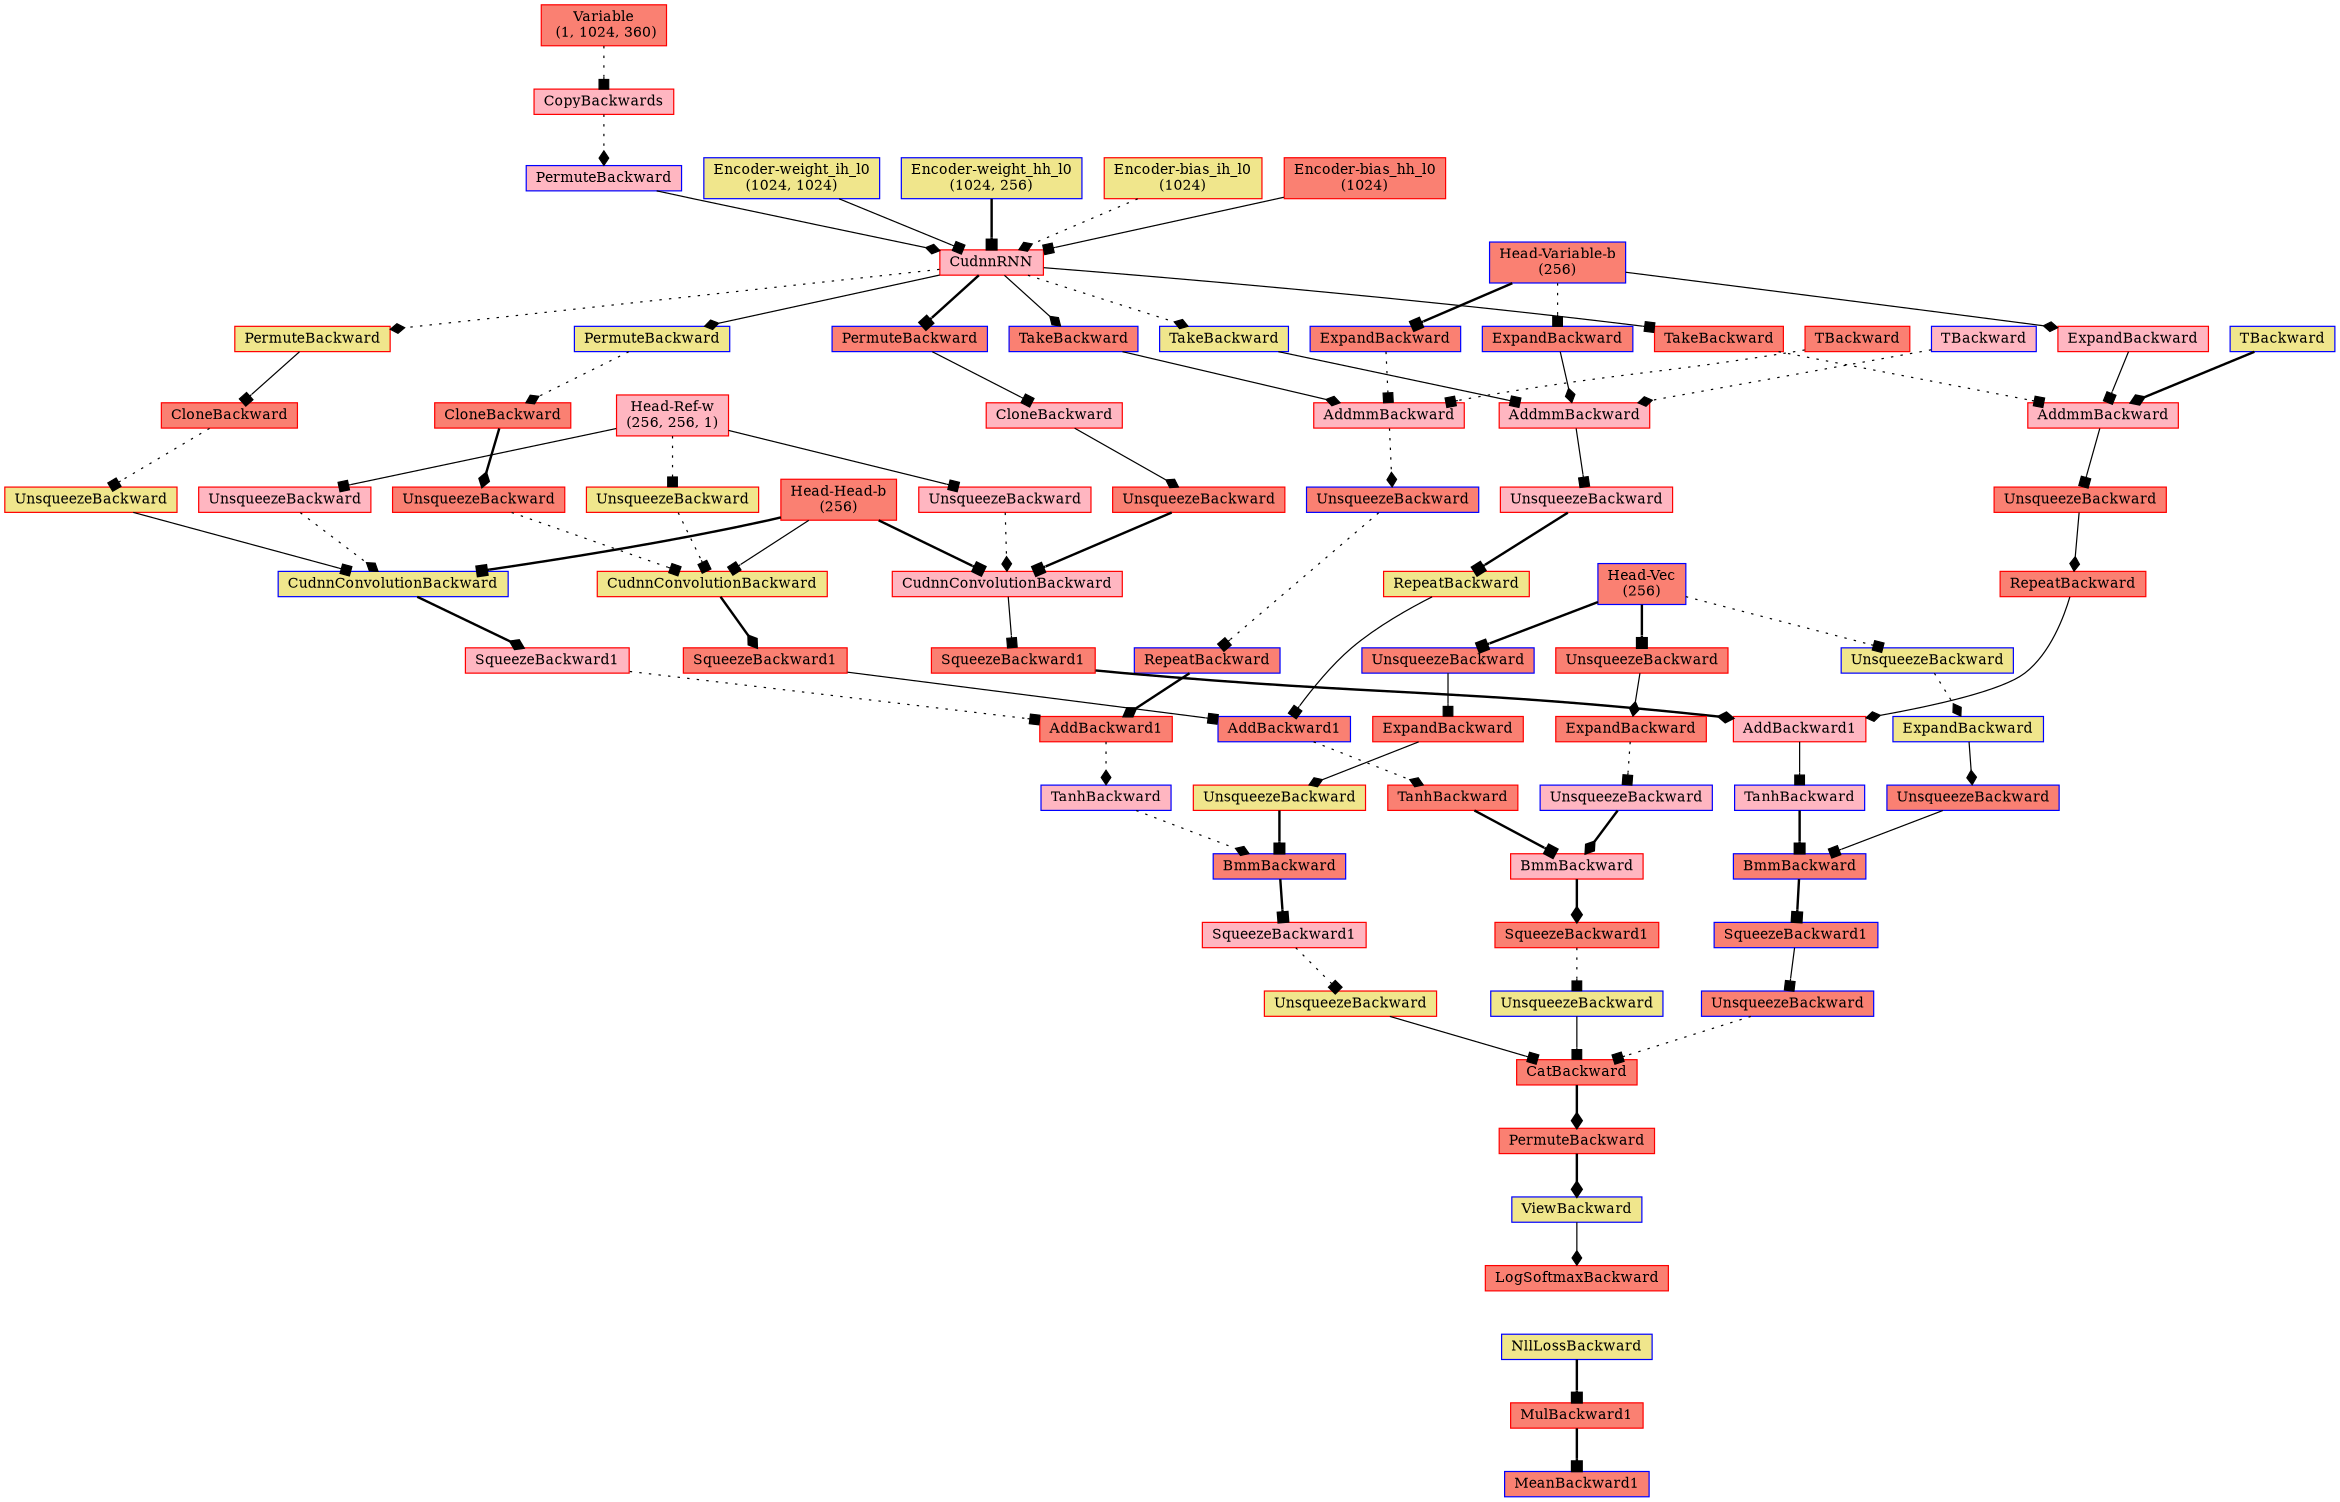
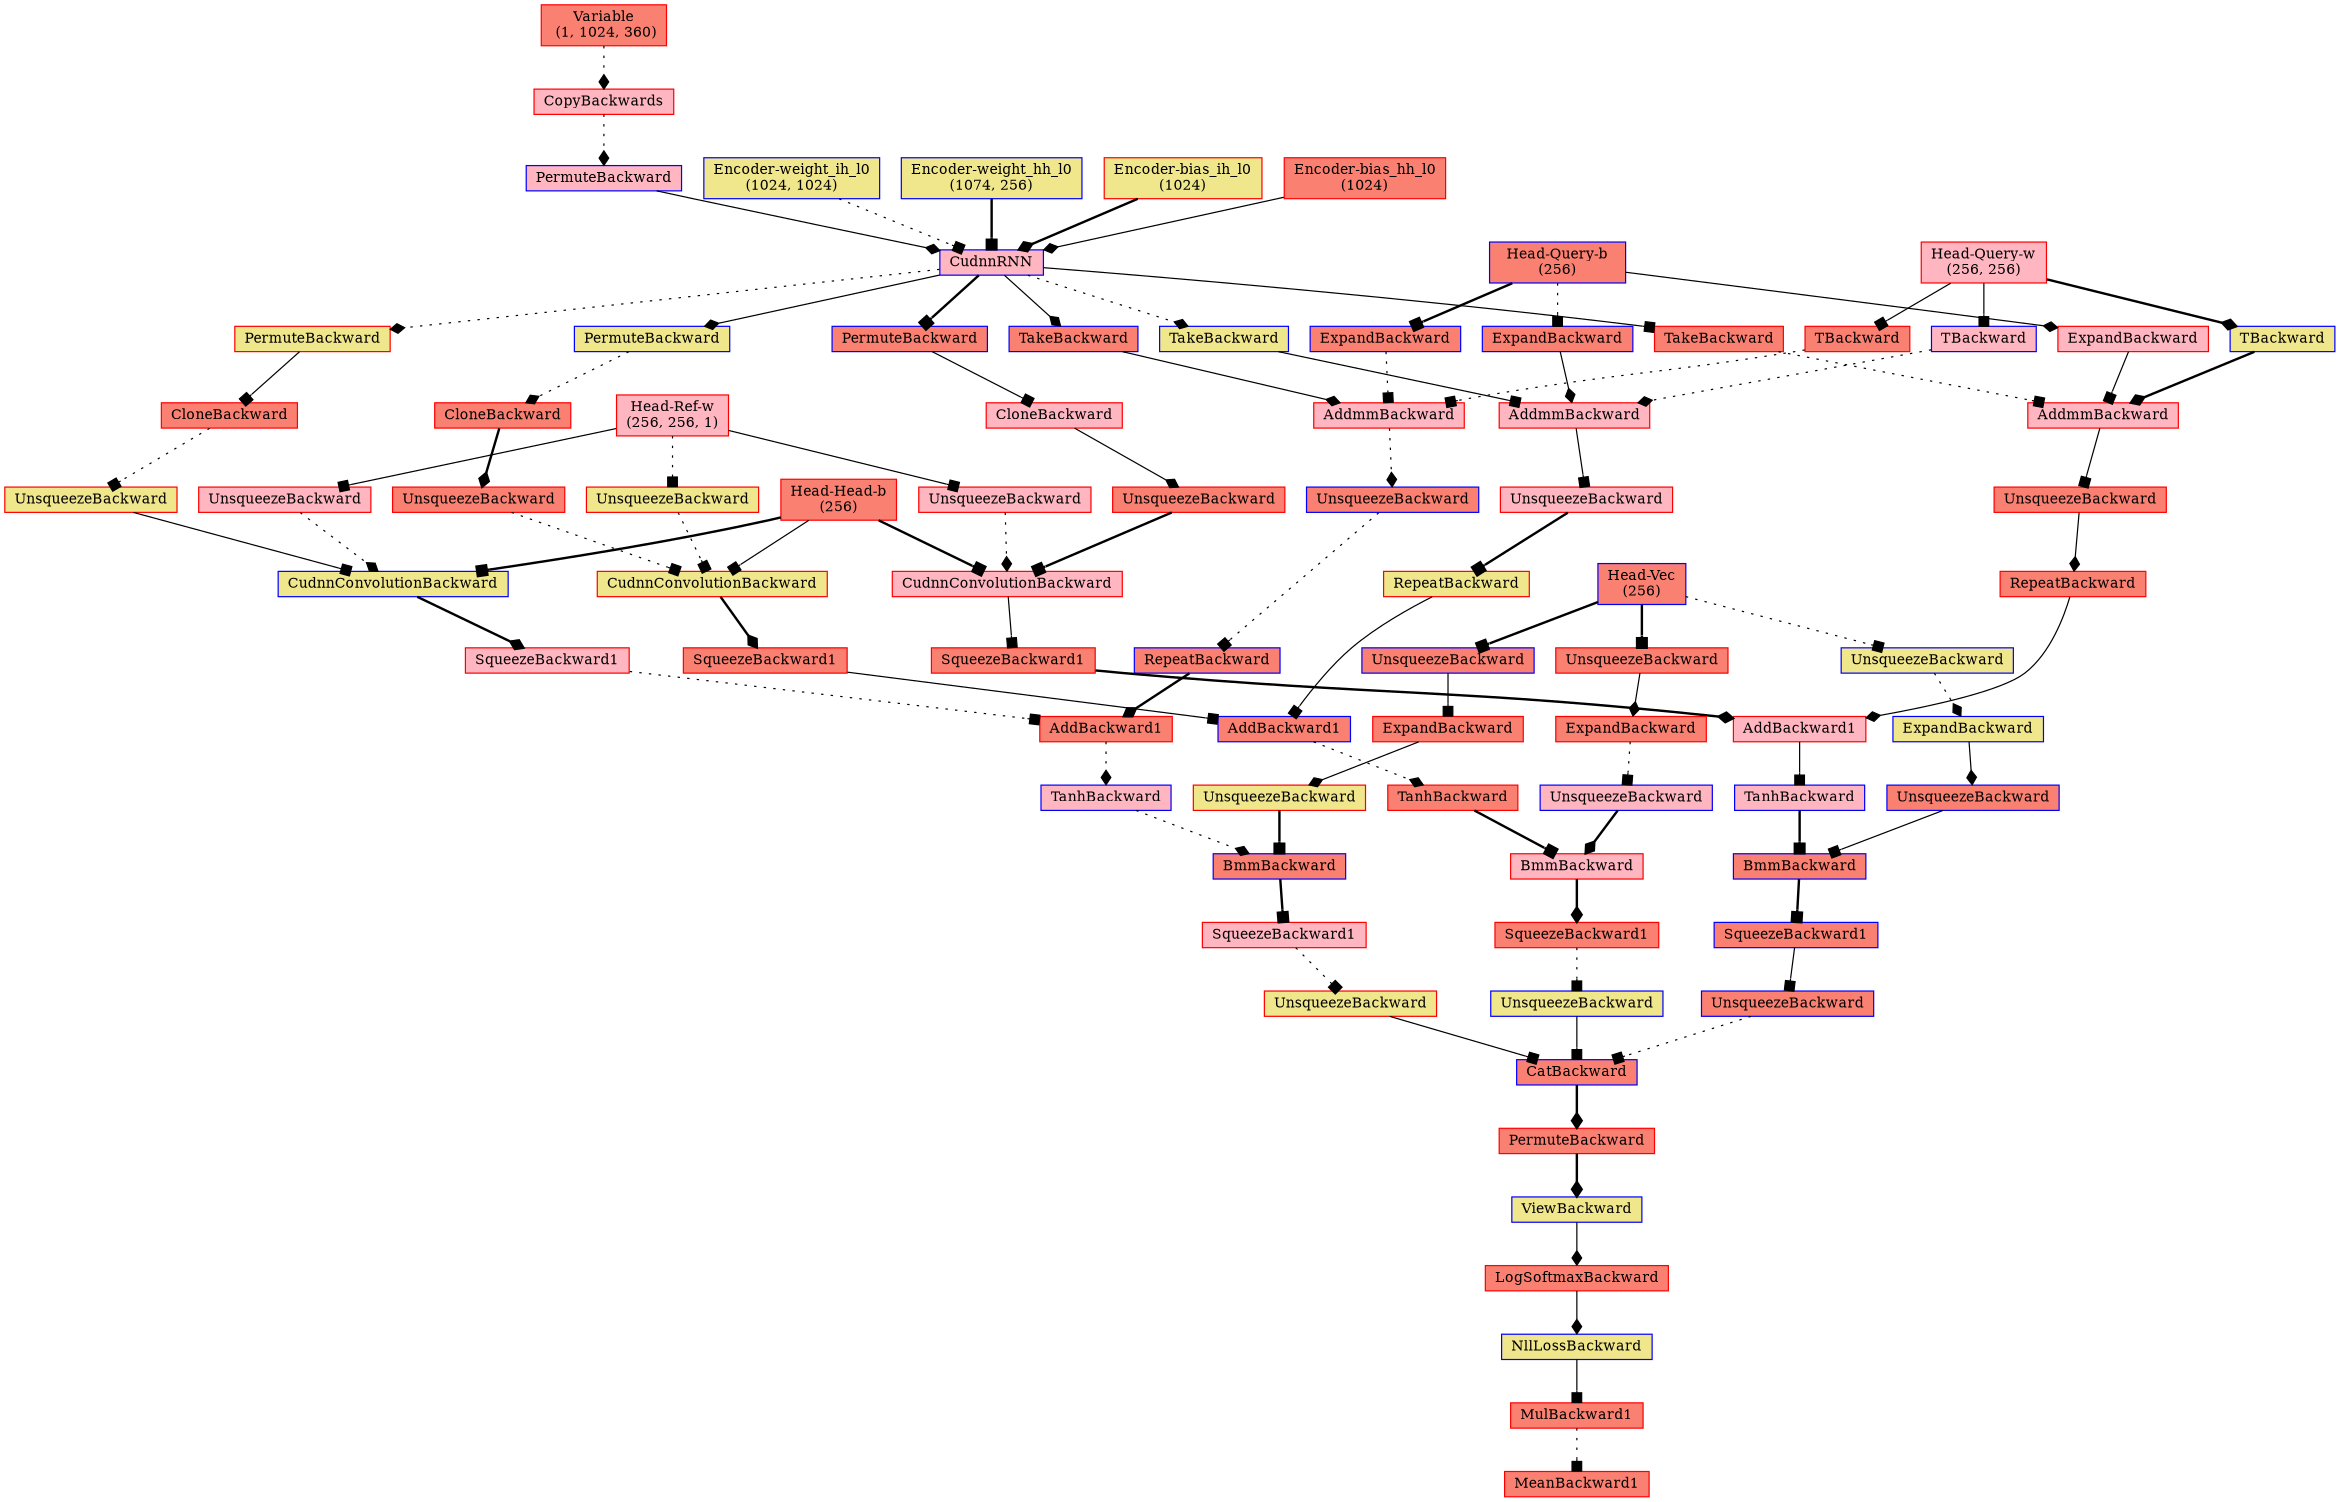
(604, 61) -> (604, 61)
(992, 178) -> (992, 178)
(1085, 221) -> (1085, 221)
(895, 222) -> (895, 222)
(1170, 222) -> (1170, 222)
(992, 263) -> (992, 263)
(1558, 263) -> (1558, 263)
none -> (1984, 263)
(1577, 1072) -> (1577, 1072)
none -> (1577, 1305)
(1577, 1375) -> (1577, 1375)
(1577, 1444) -> (1577, 1444)
(1577, 1484) -> (1577, 1484)
